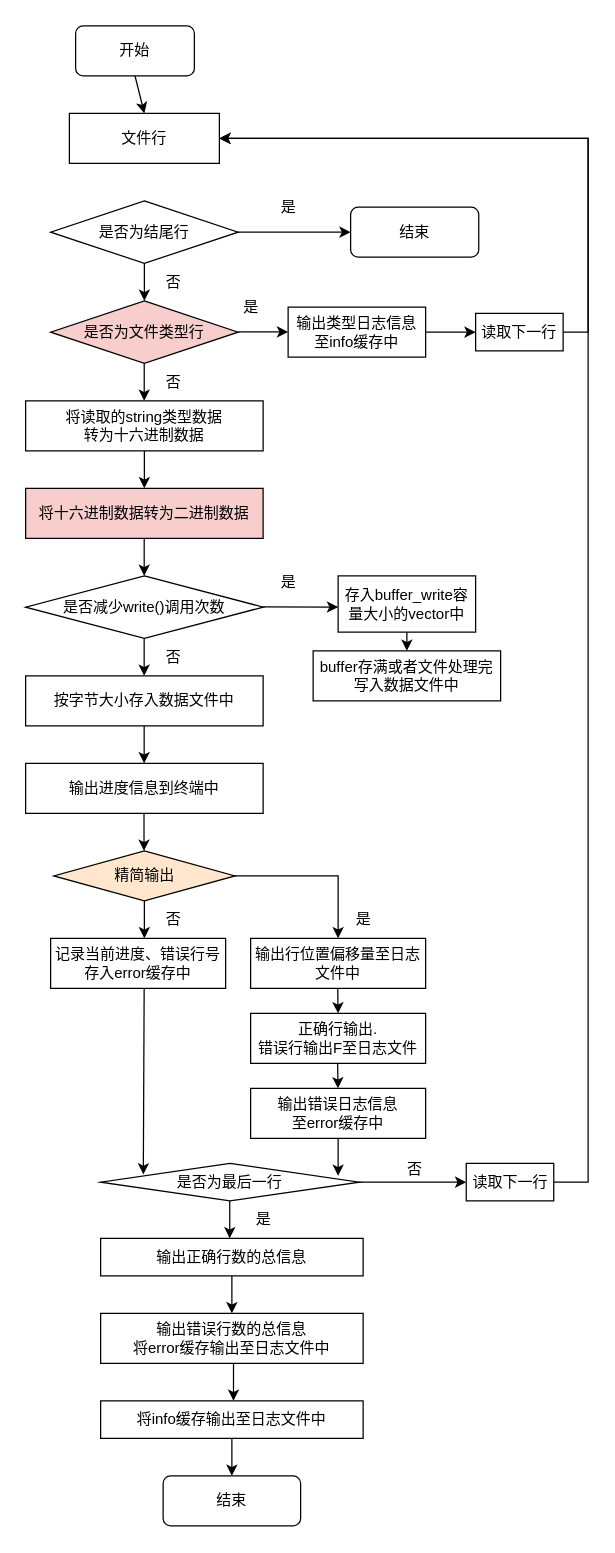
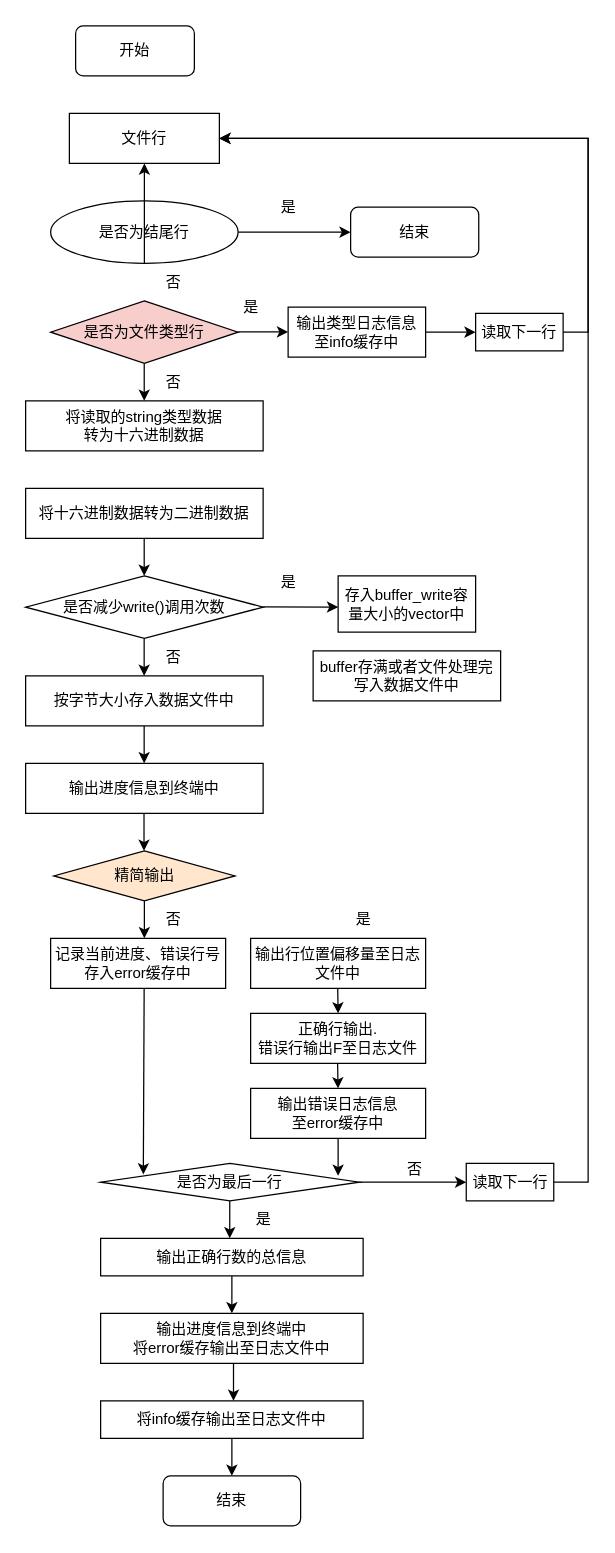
(139, 91) -> none
(144, 232) -> (144, 232)
(144, 277) -> (144, 217)
(144, 465) -> none
(144, 513) -> (144, 513)
(407, 637) -> none
(313, 876) -> none
(232, 1338) -> (232, 1338)
